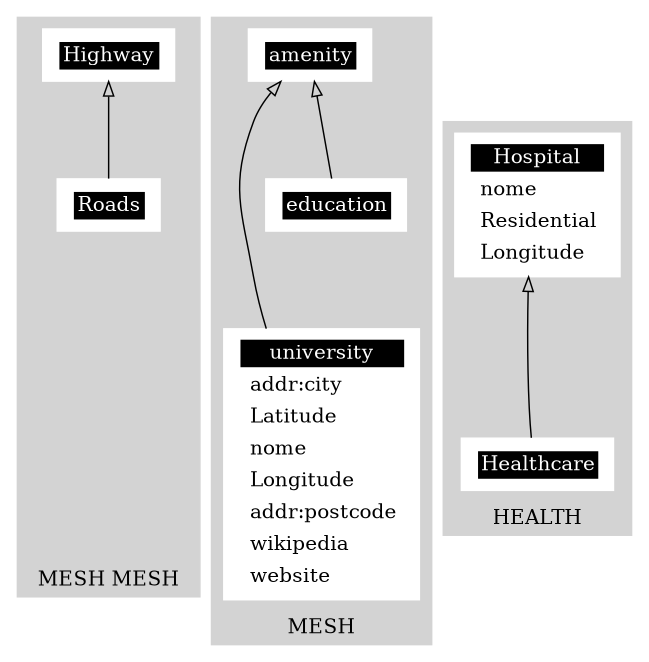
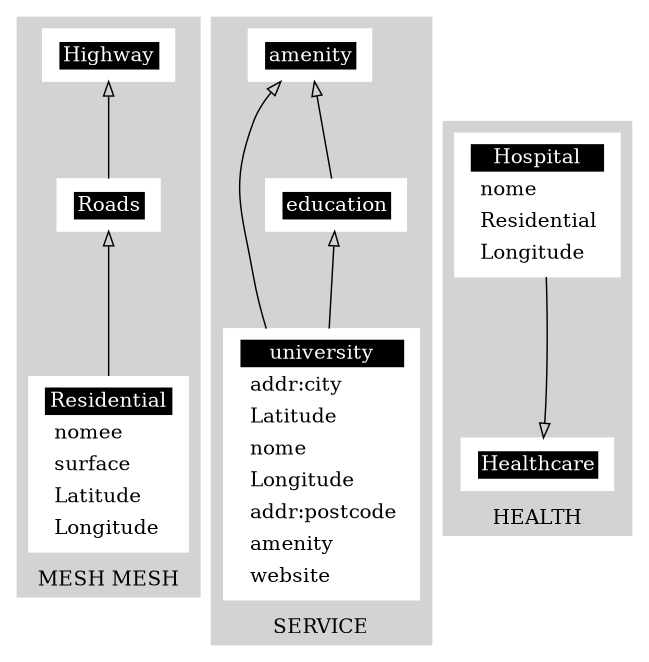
none -> (331, 288)
(528, 365) -> (547, 350)
none -> (109, 464)
(296, 544) -> (289, 544)
(322, 628) -> (322, 628)
